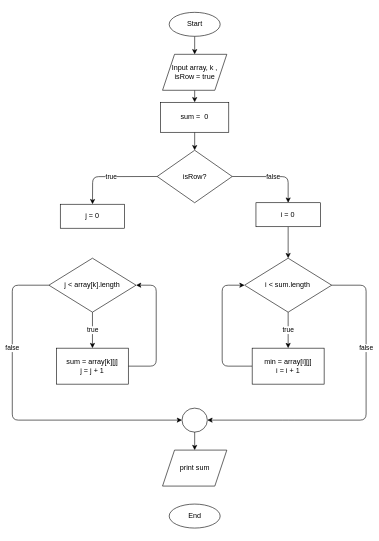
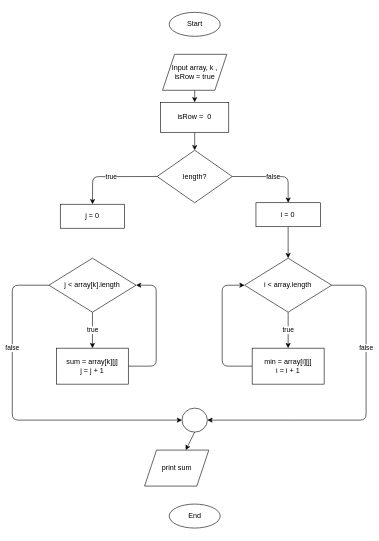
(195, 48) -> none
(195, 117) -> (195, 117)
(195, 177) -> (195, 177)
(288, 285) -> (288, 285)
(195, 468) -> (177, 468)
